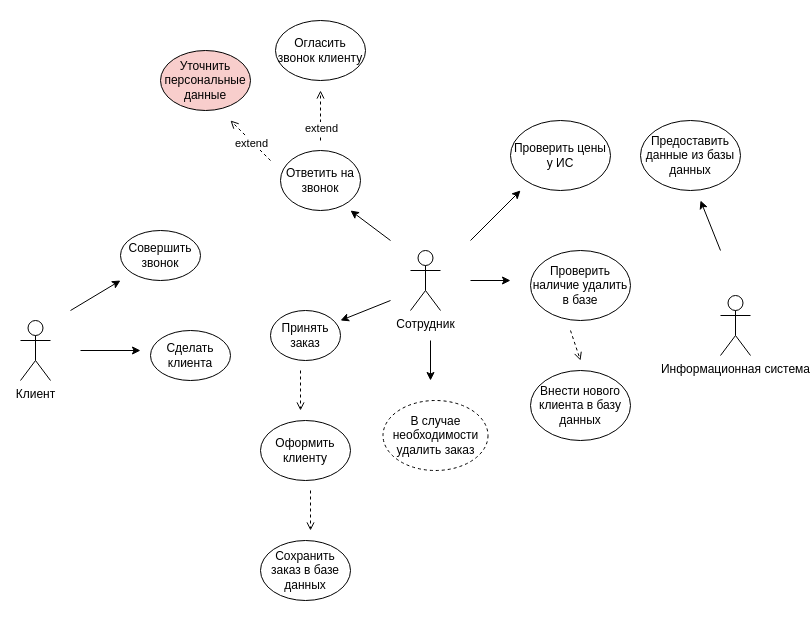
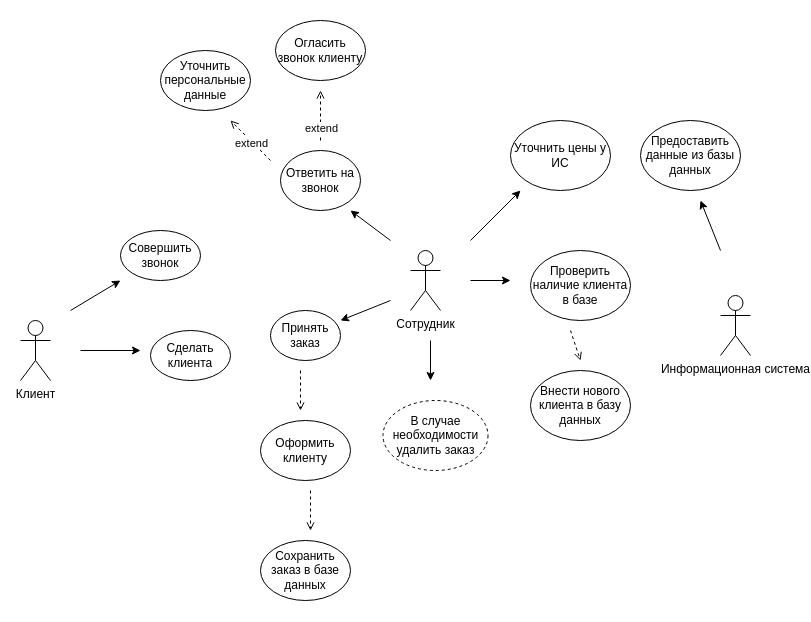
(206, 81) -> (206, 81)
(561, 156) -> (561, 156)
(581, 286) -> (581, 286)
